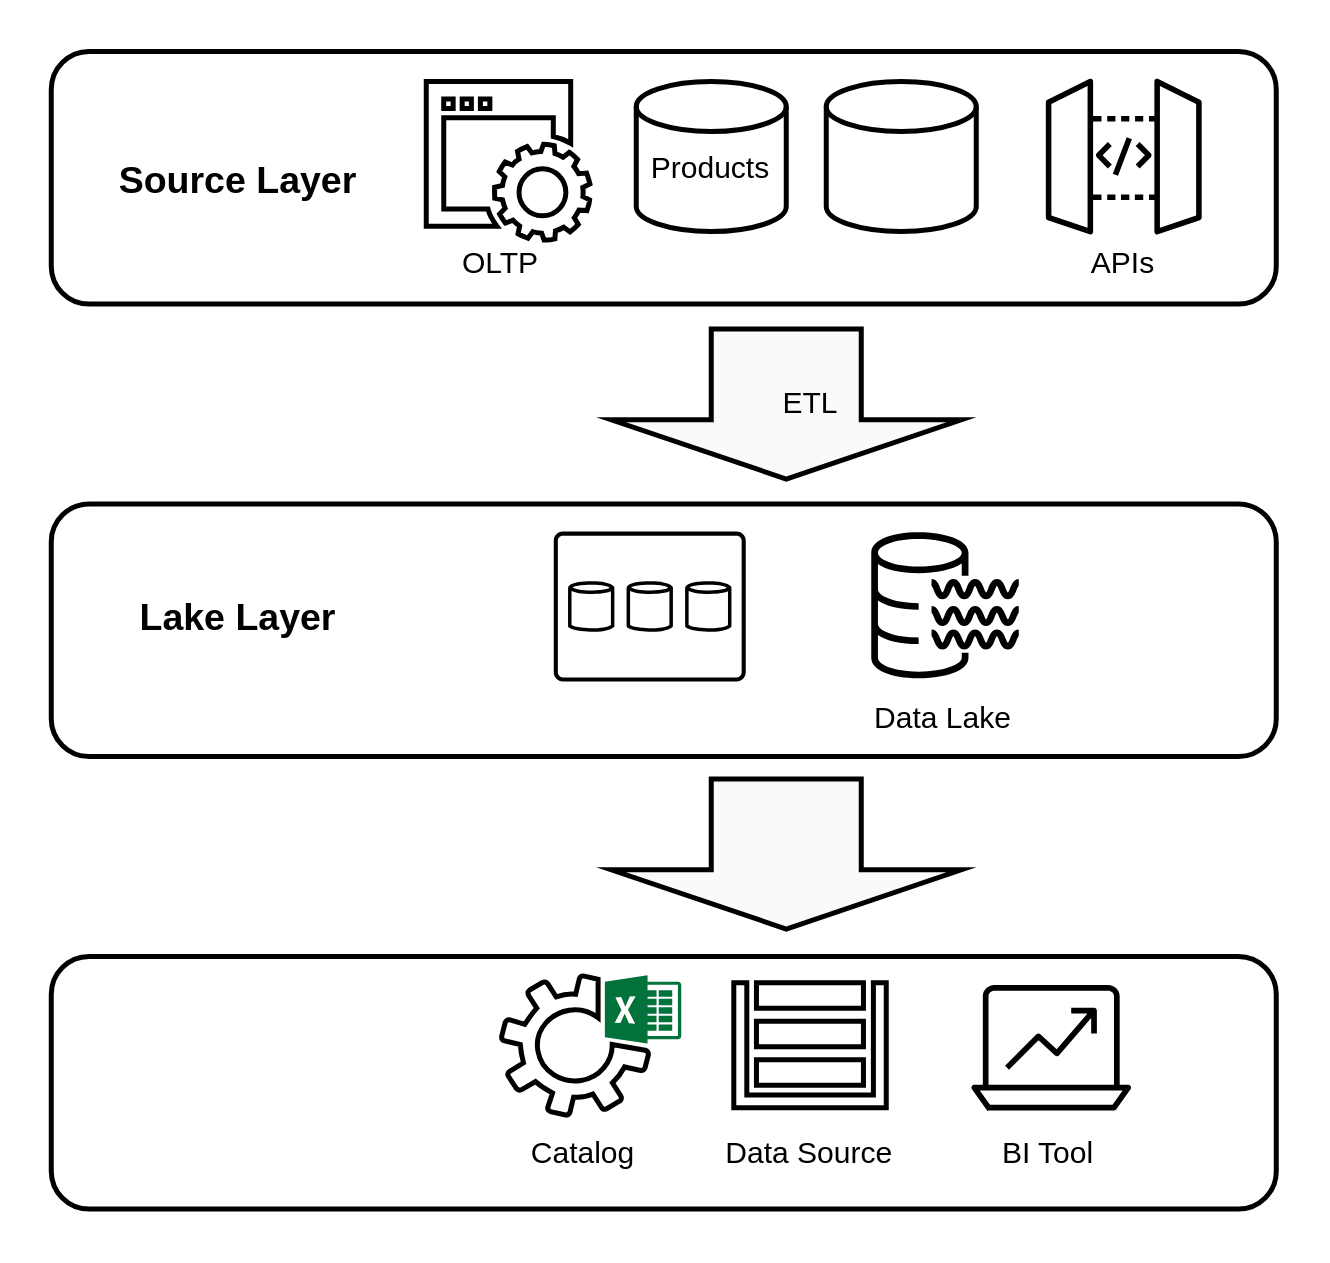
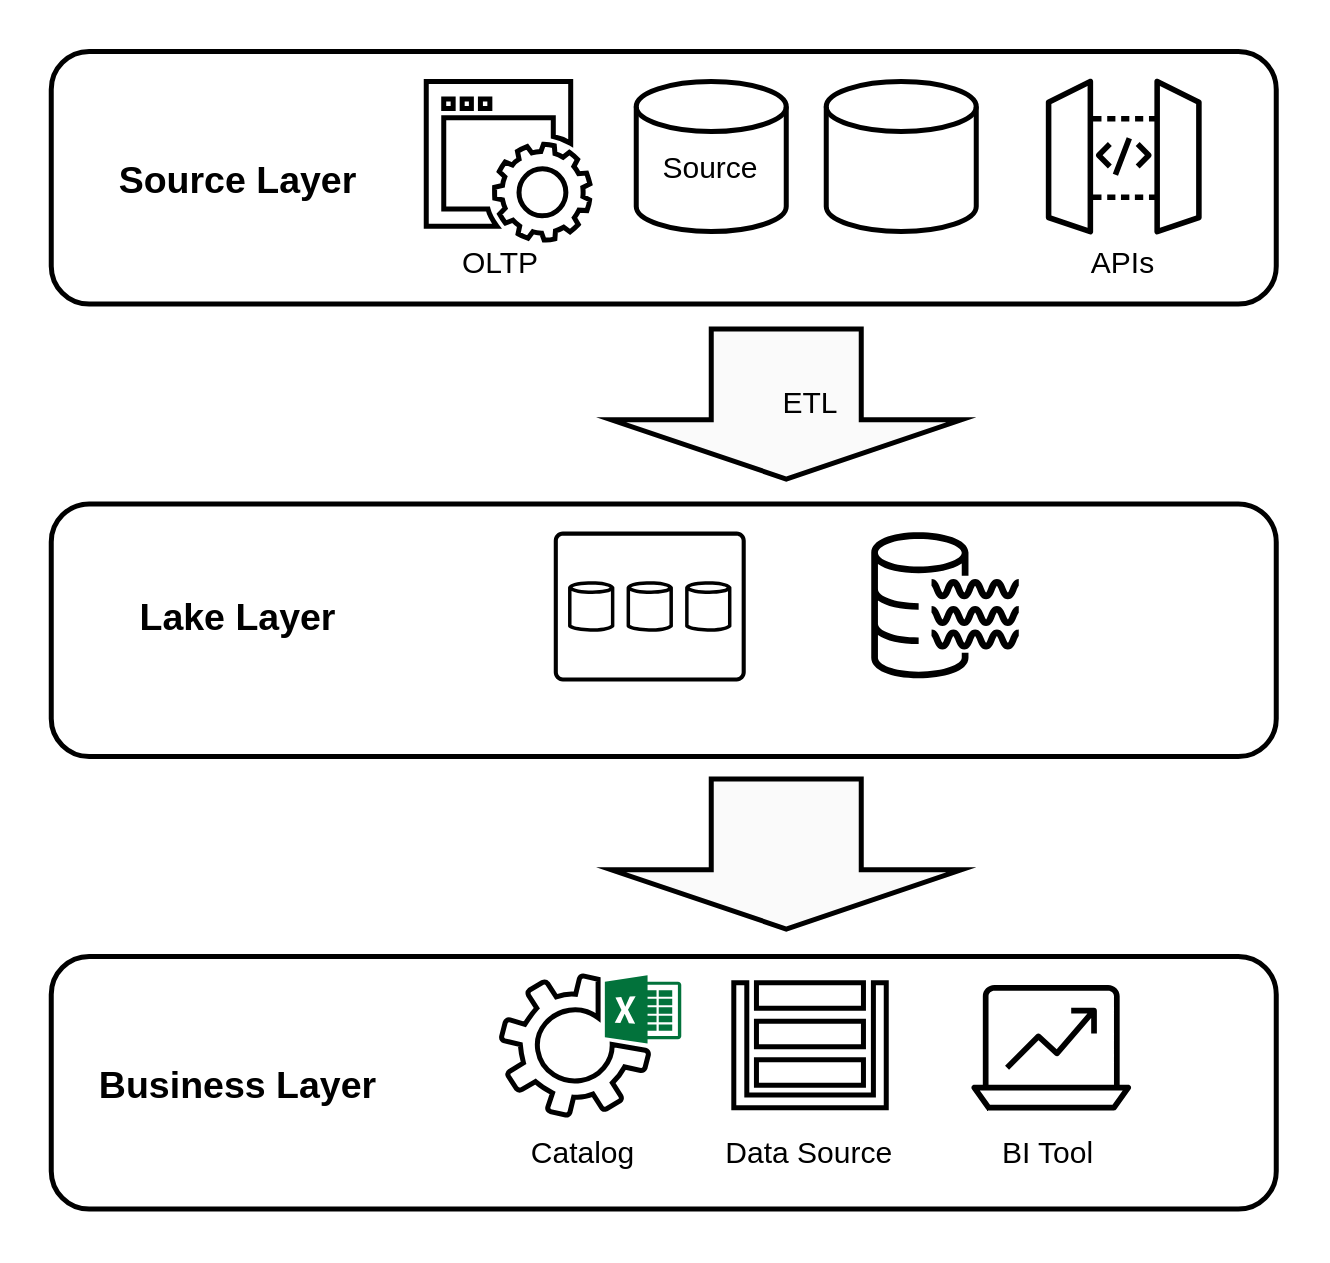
(711, 169) -> (711, 169)
(944, 719) -> none
none -> (239, 1083)
